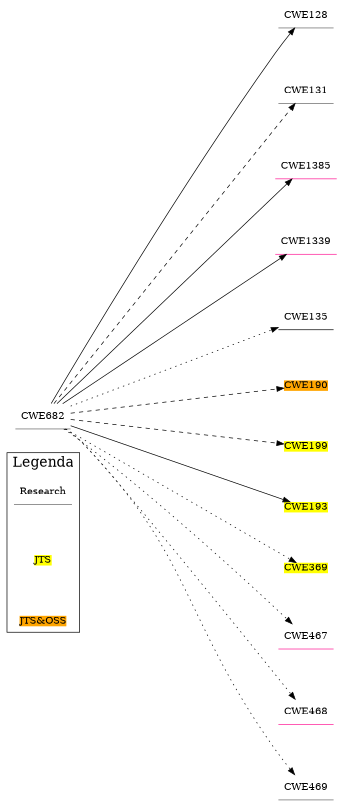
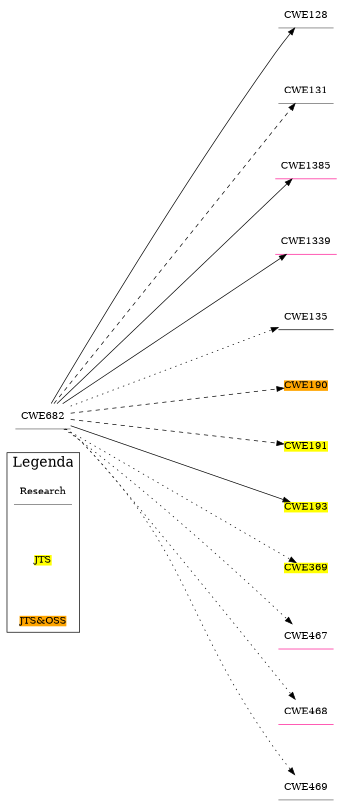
(306, 446) -> (306, 446)
